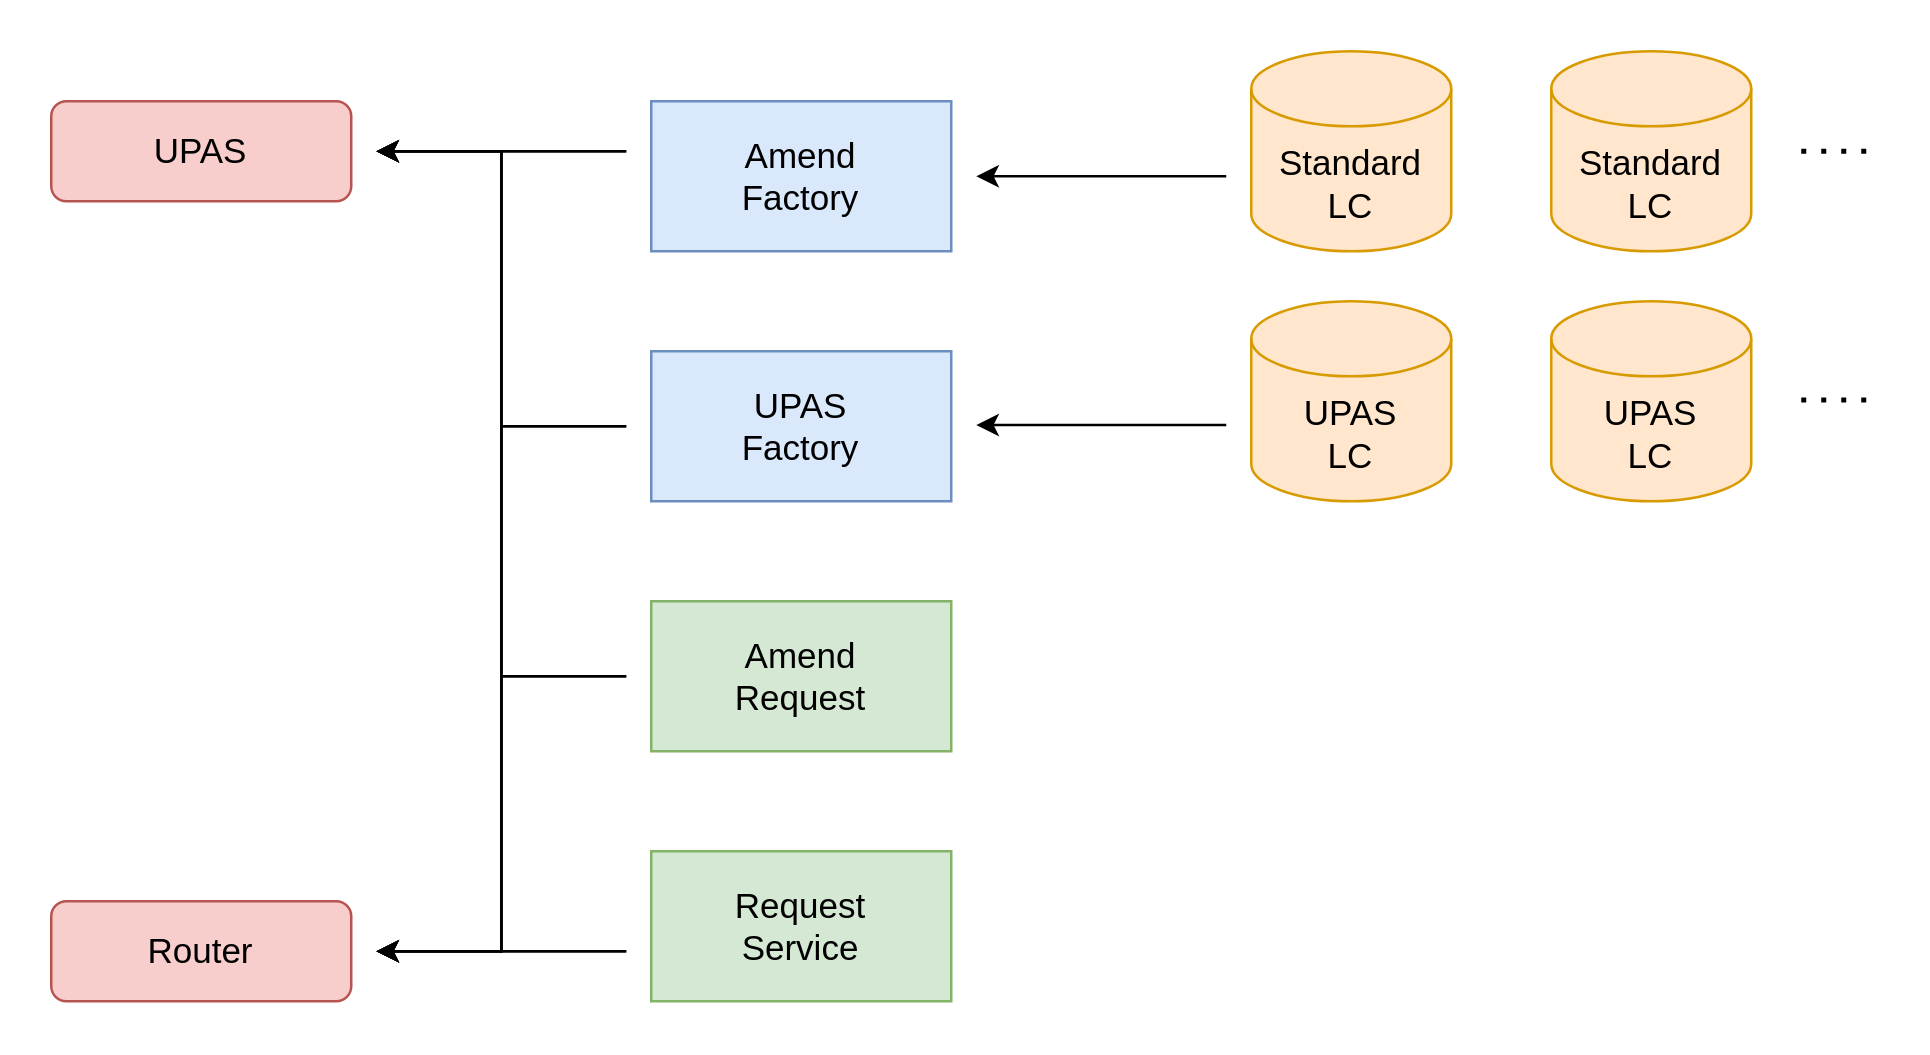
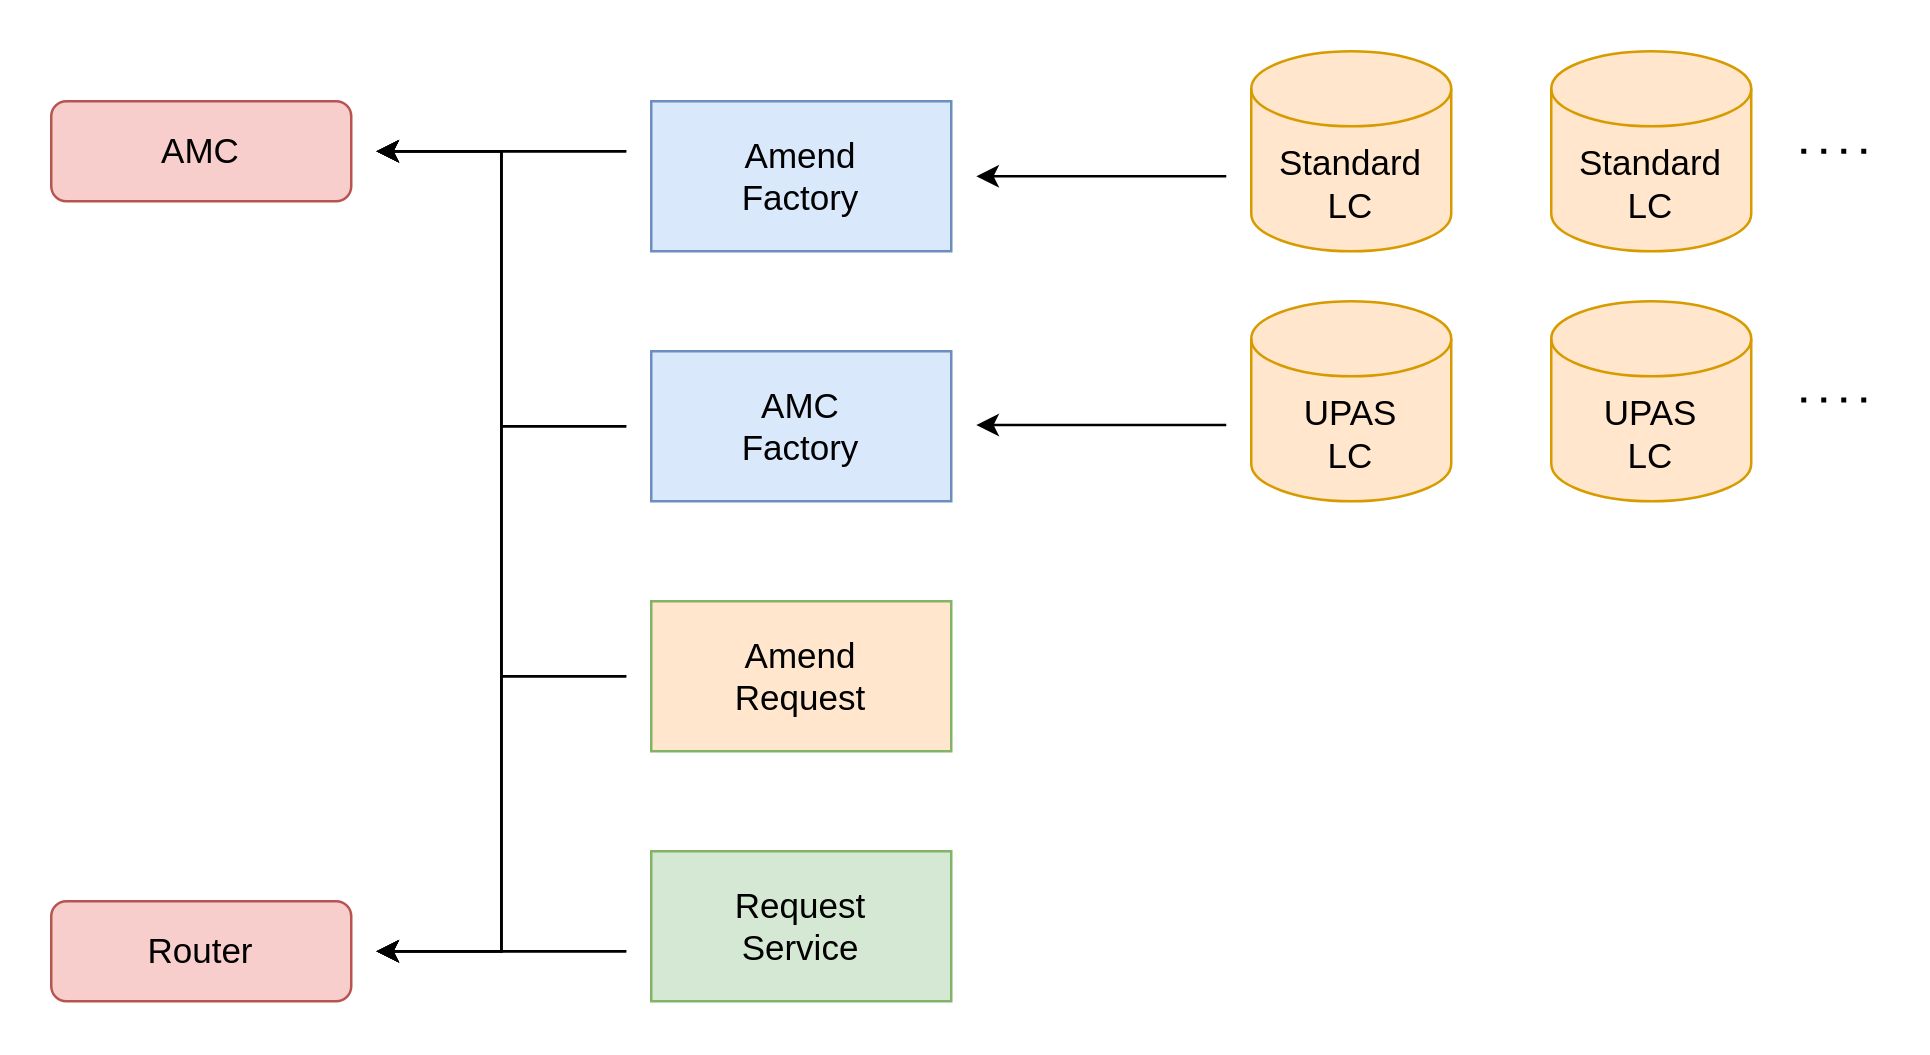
(201, 151) -> (201, 151)
(801, 426) -> (801, 426)
(801, 676) -> (801, 676)
